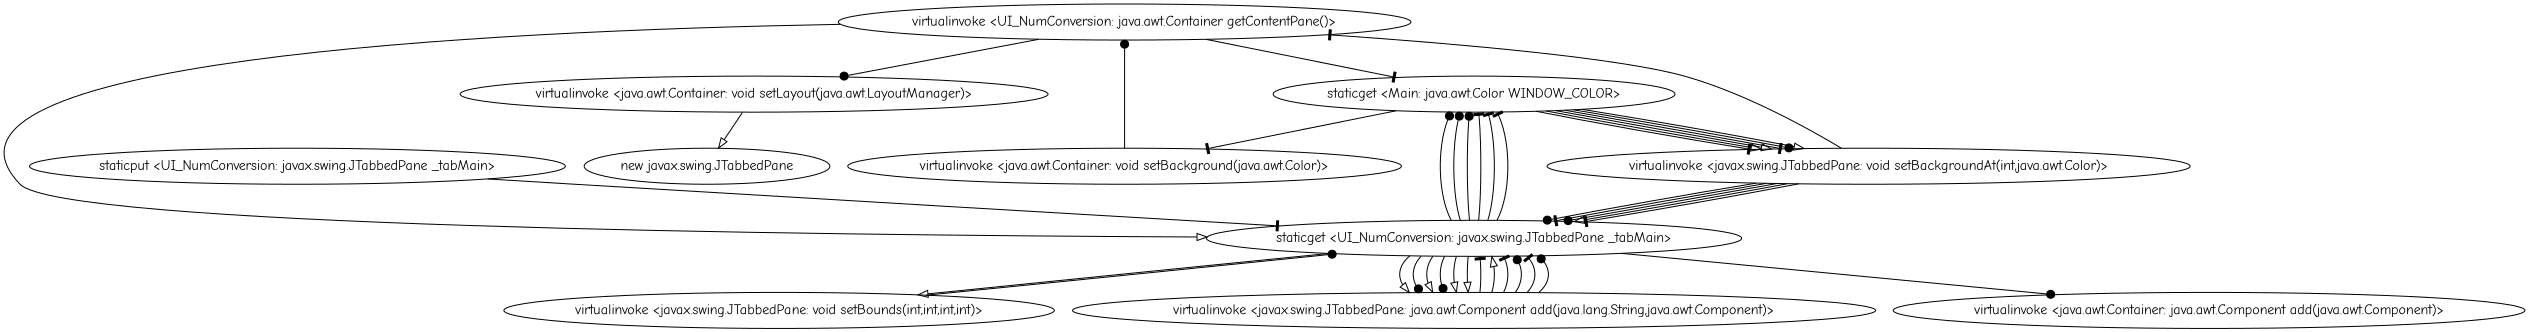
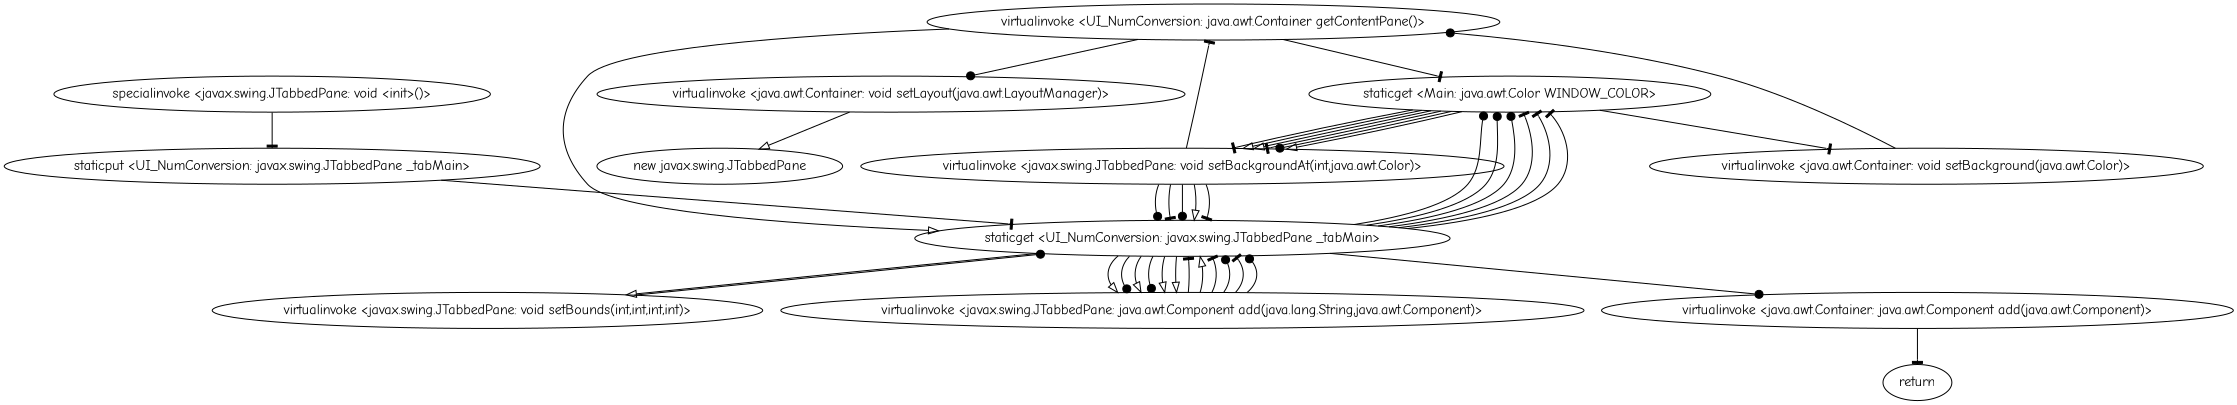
none -> (272, 94)
none -> (1917, 383)
